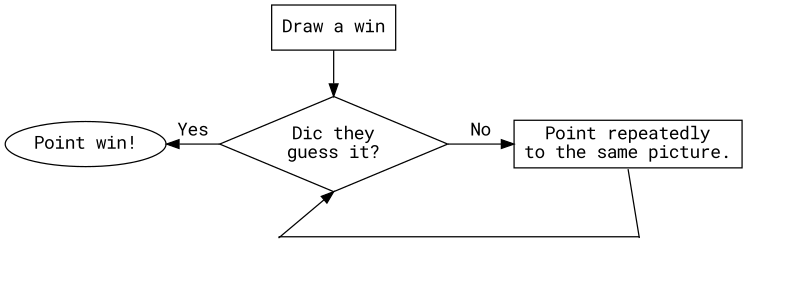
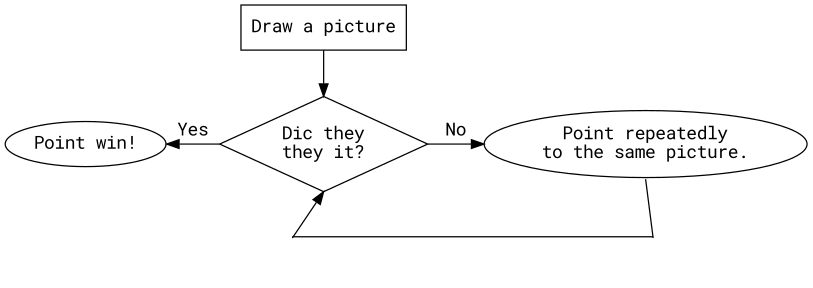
(334, 28) -> (324, 28)
(334, 144) -> (324, 144)
(628, 144) -> (646, 144)
